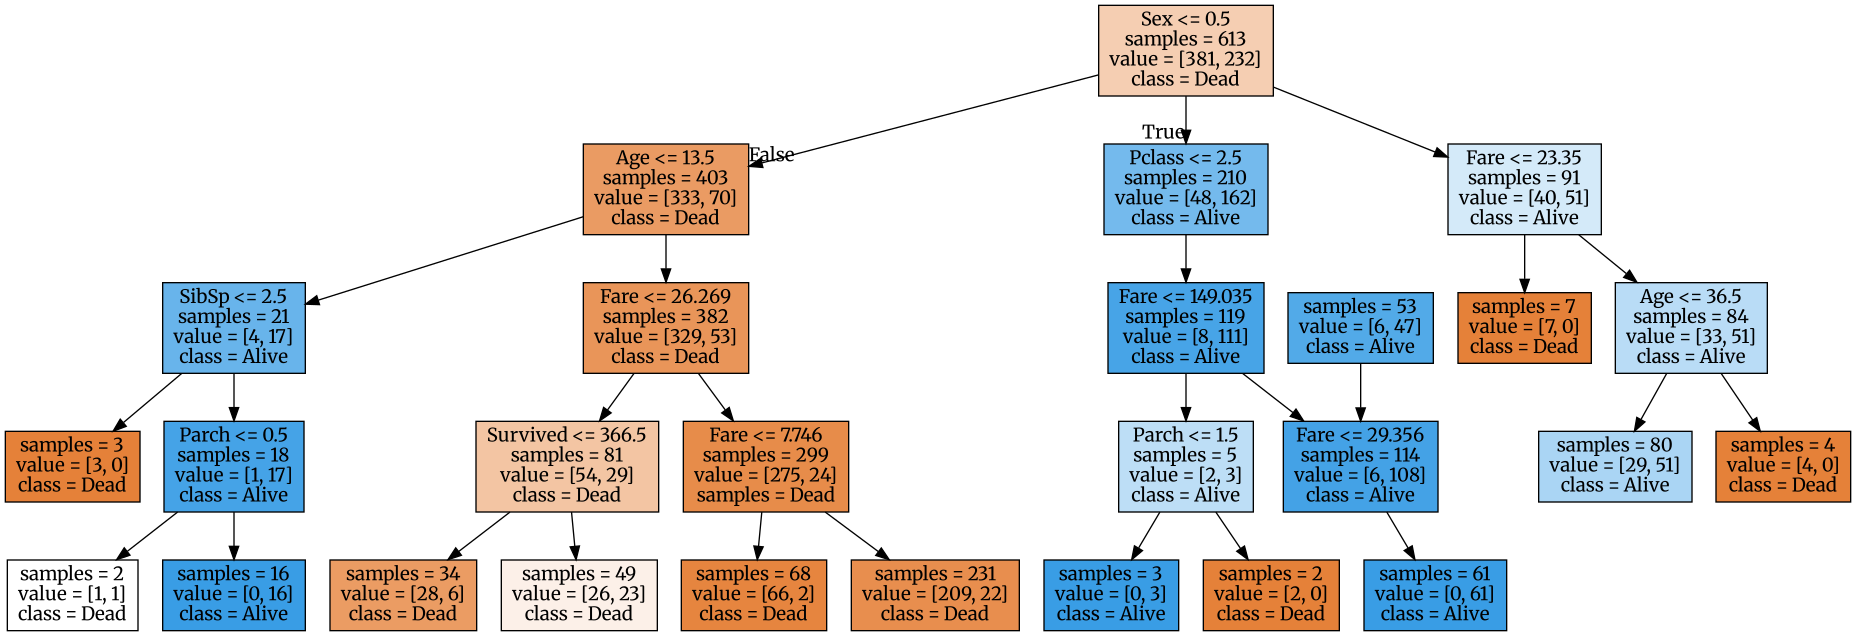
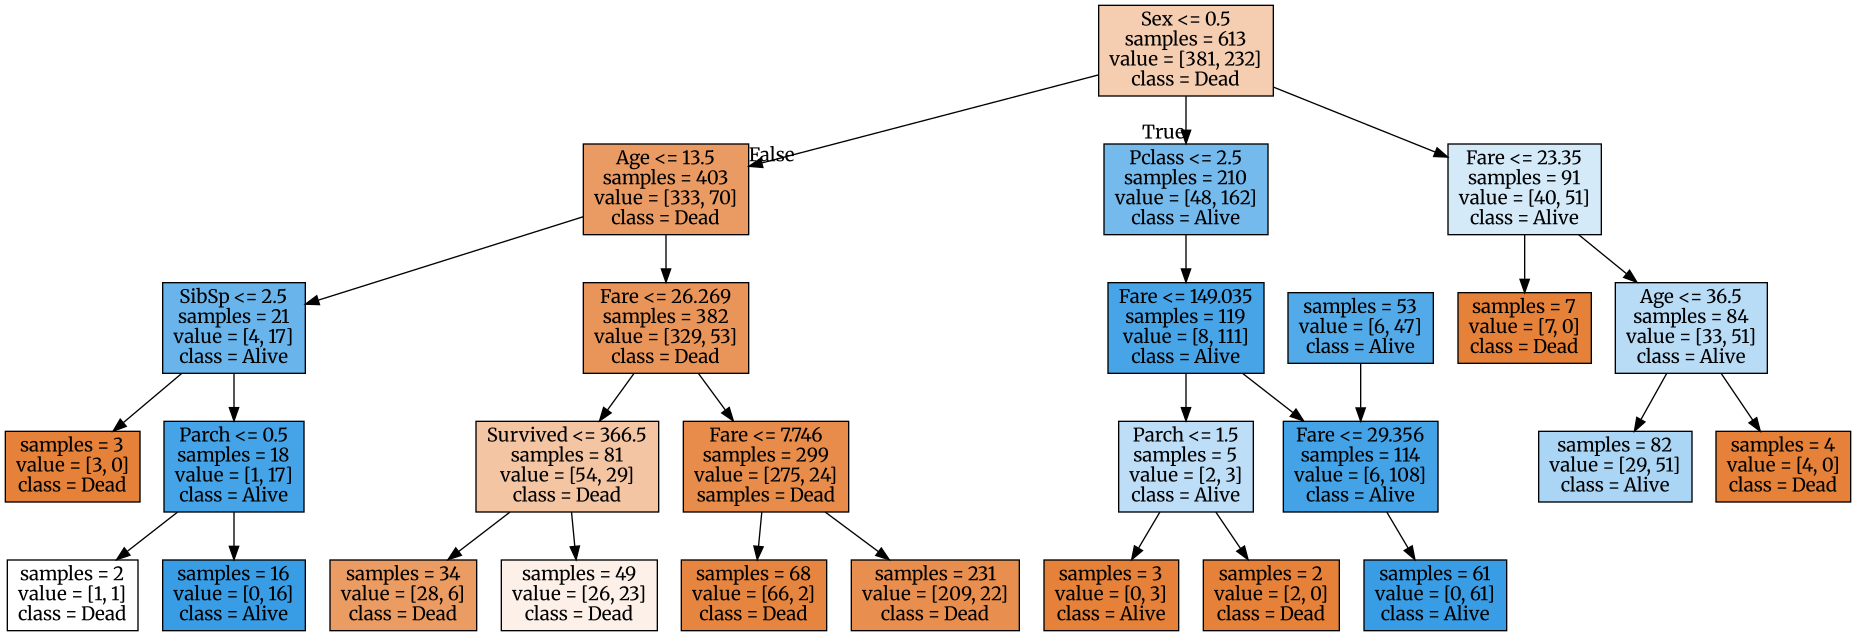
(1615, 467) -> (1615, 467)
(1111, 595) -> (1111, 595)
